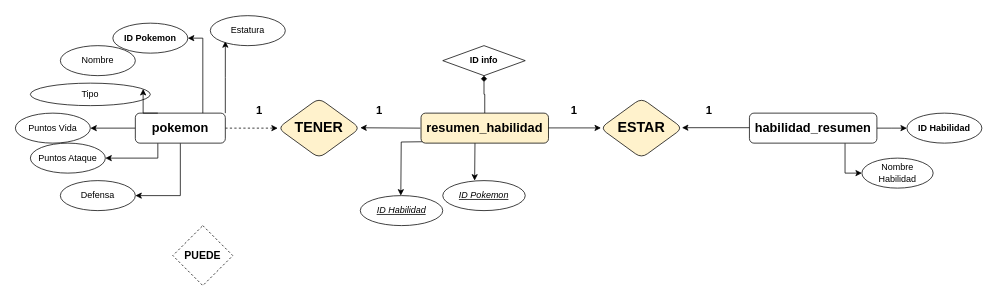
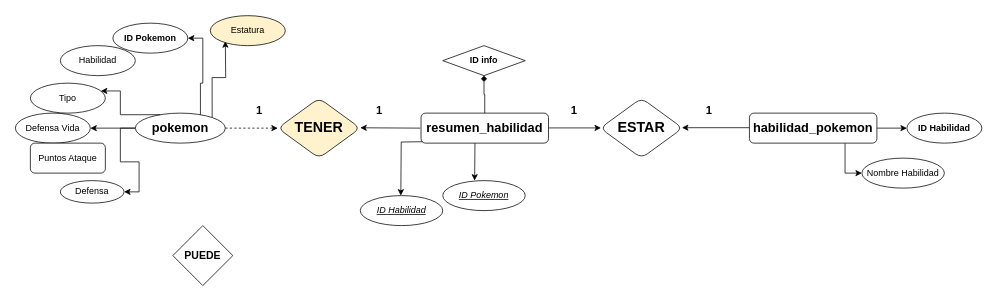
(248, 30) -> (248, 30)
(98, 60) -> (98, 60)
(90, 94) -> (68, 98)
(53, 128) -> (53, 128)
(180, 128) -> (180, 128)
(485, 128) -> (485, 128)
(642, 128) -> (642, 128)
(813, 128) -> (813, 128)
(68, 158) -> (68, 158)
(118, 158) -> none
(898, 173) -> (903, 173)
(98, 195) -> (92, 192)
(203, 255) -> (203, 255)
